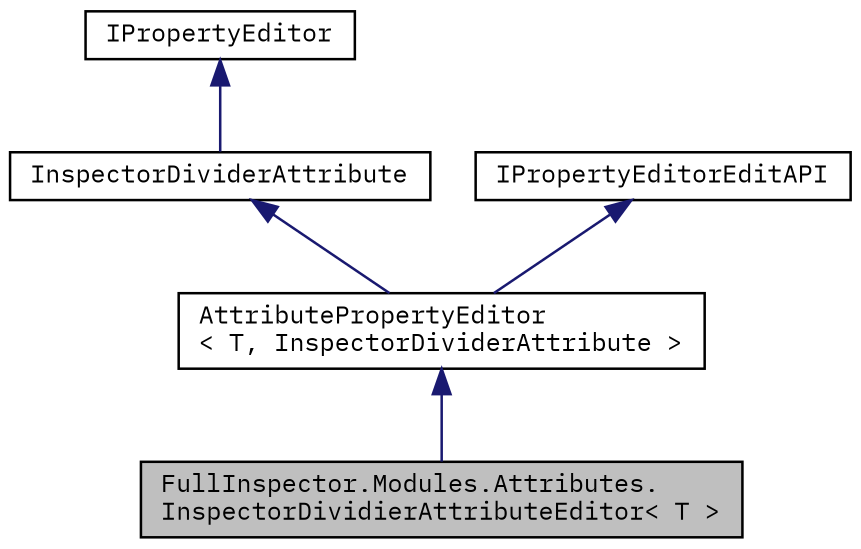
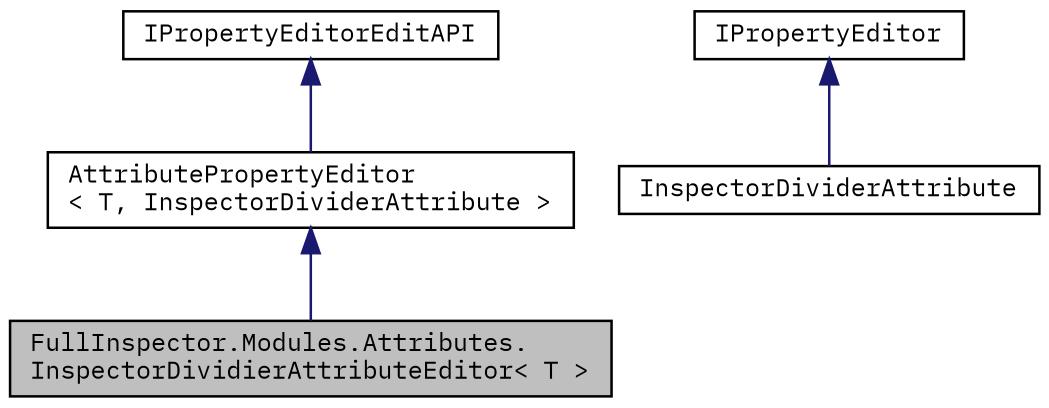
(331, 254) -> none
